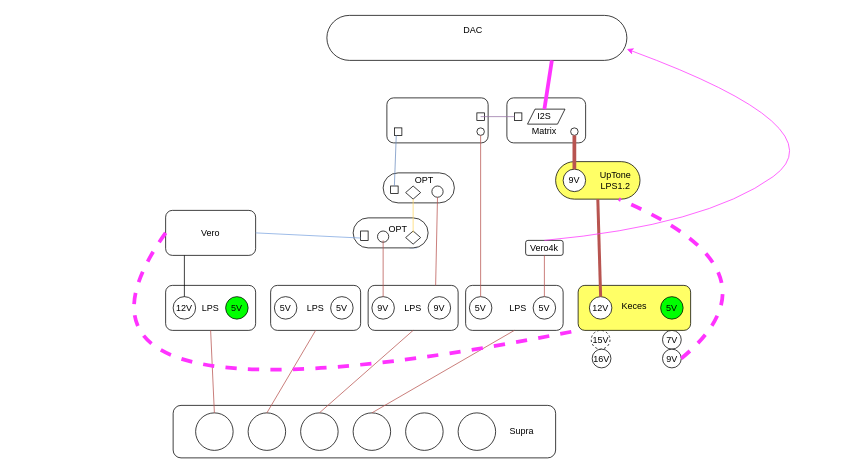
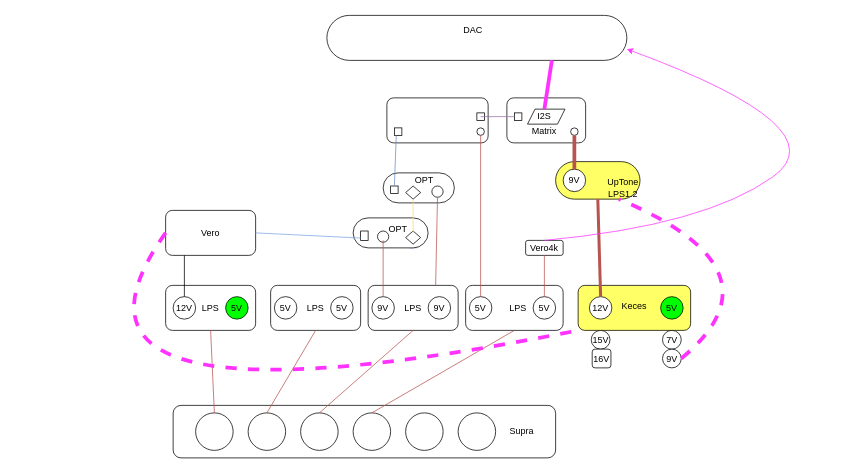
(615, 180) -> (623, 188)
(600, 340) -> (600, 340)
(601, 359) -> (601, 359)
